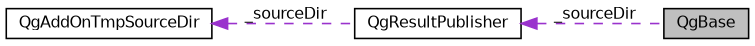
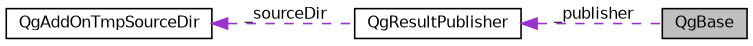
(592, 15) -> (592, 15)
